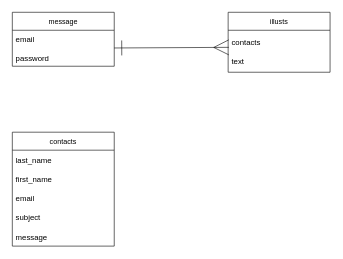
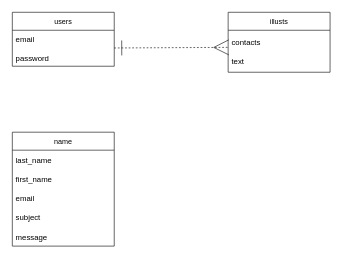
(63, 22) -> (63, 22)
(171, 48) -> (171, 48)
(63, 142) -> (63, 142)
